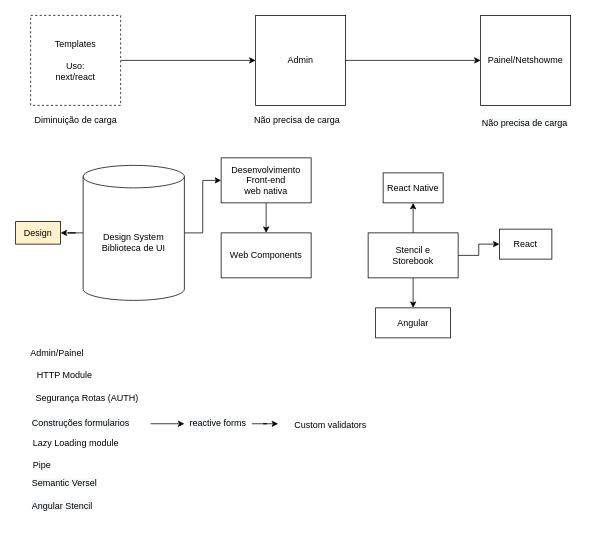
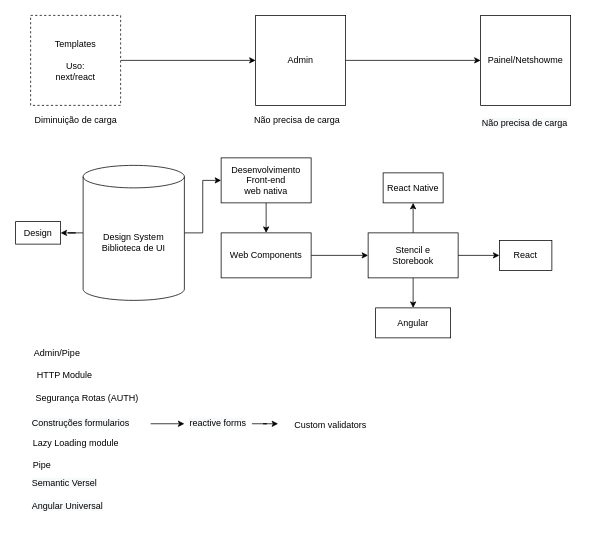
(38, 233) -> (38, 233)
(525, 244) -> (525, 255)
none -> (337, 255)
(57, 353) -> (57, 353)
(65, 506) -> (69, 511)
